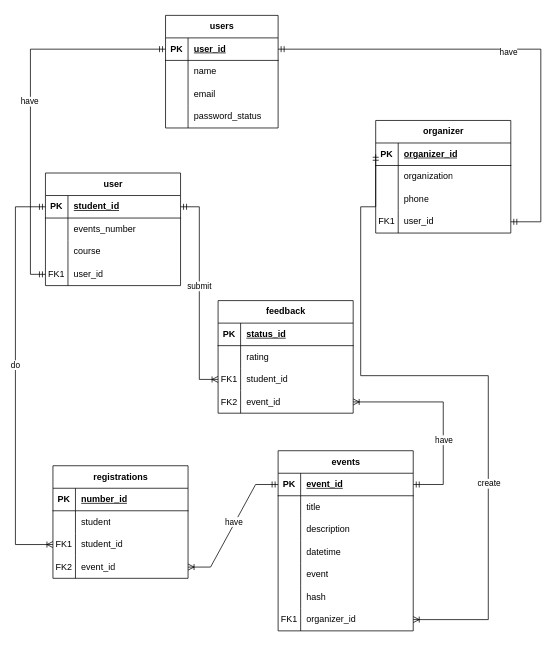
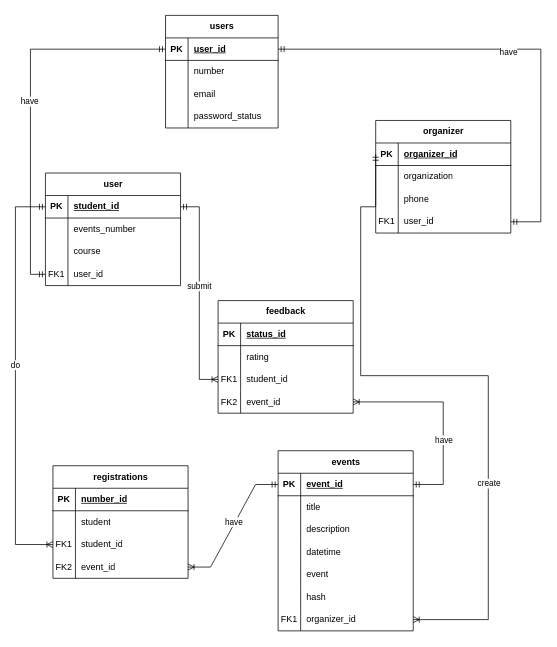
(204, 72) -> (209, 72)
